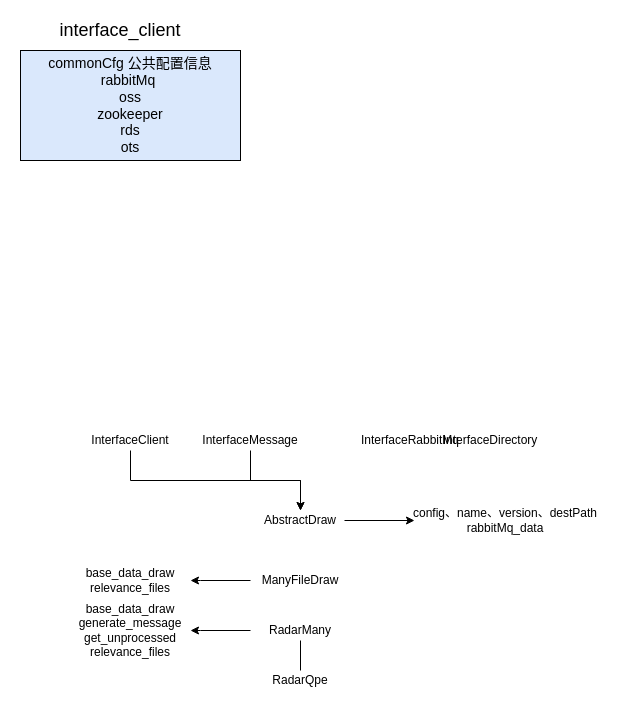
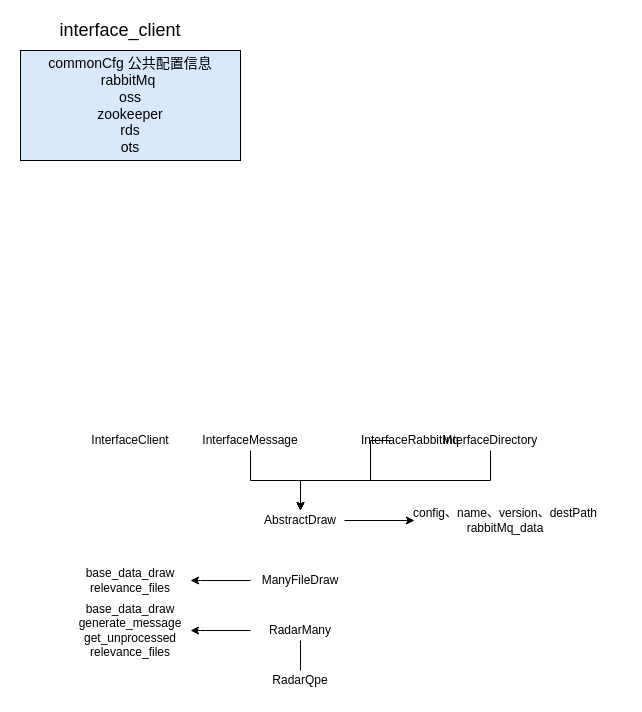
none -> (371, 450)
(175, 481) -> none
none -> (447, 481)
